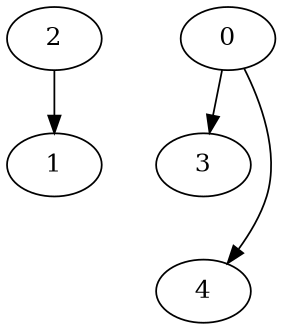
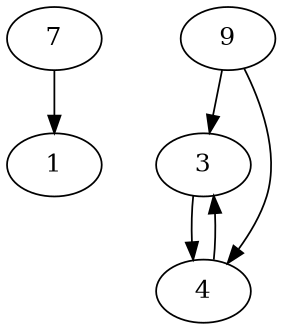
(54, 39) -> (54, 39)
(228, 39) -> (228, 39)
none -> (192, 219)
none -> (215, 237)
